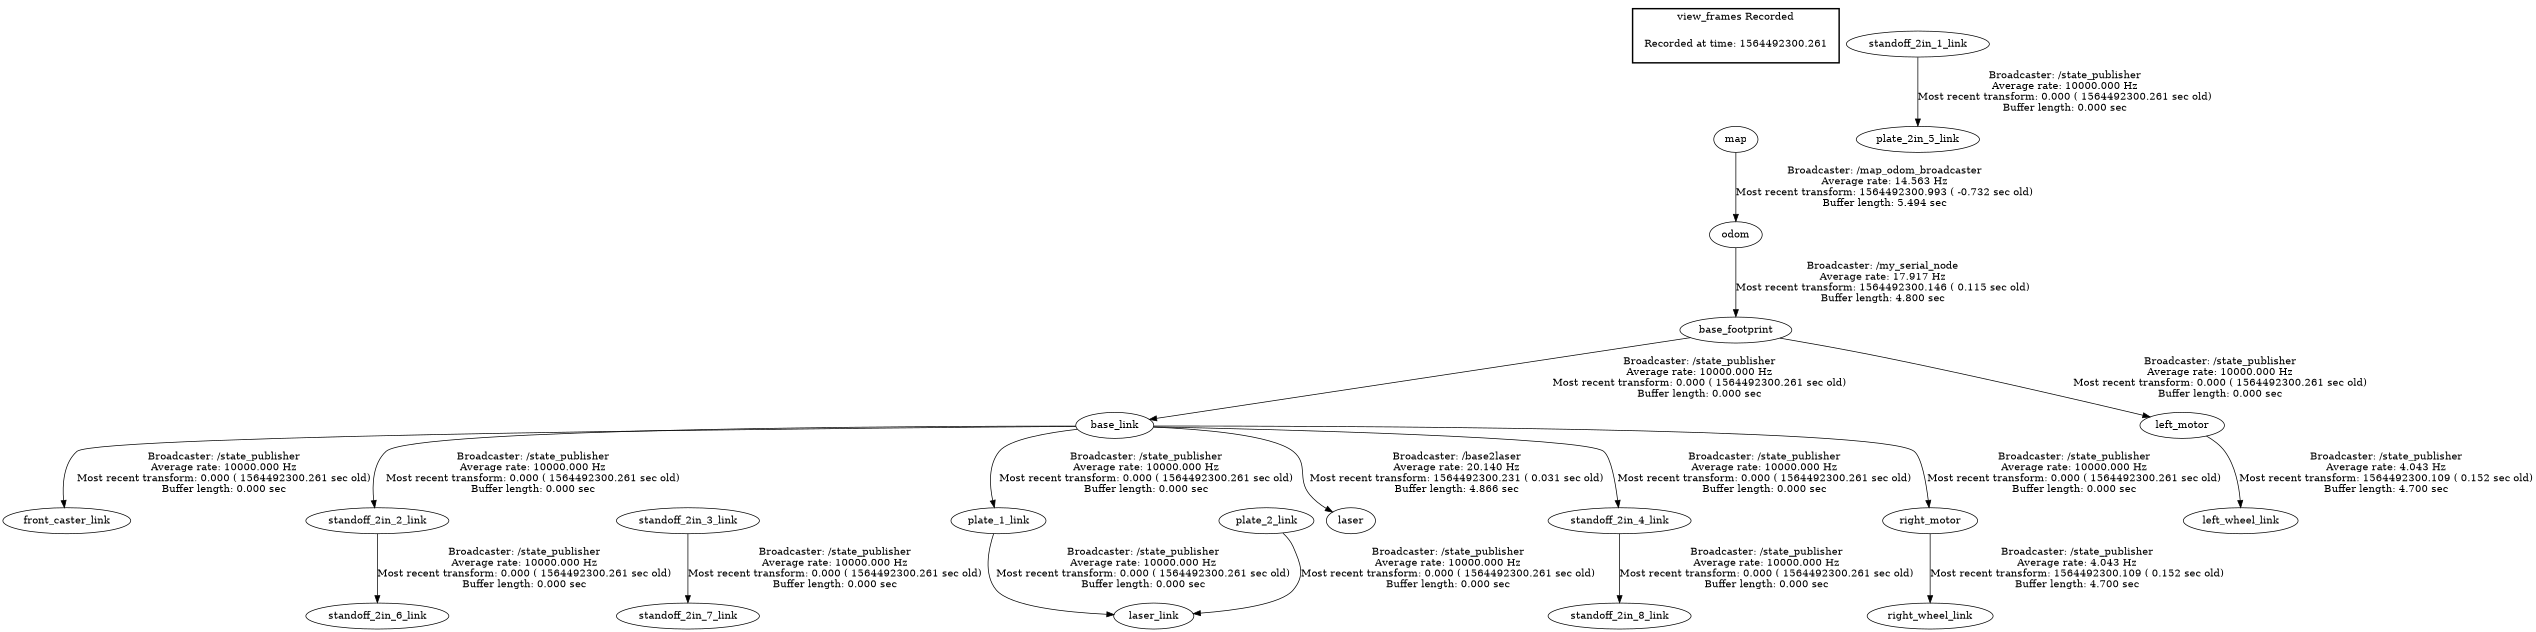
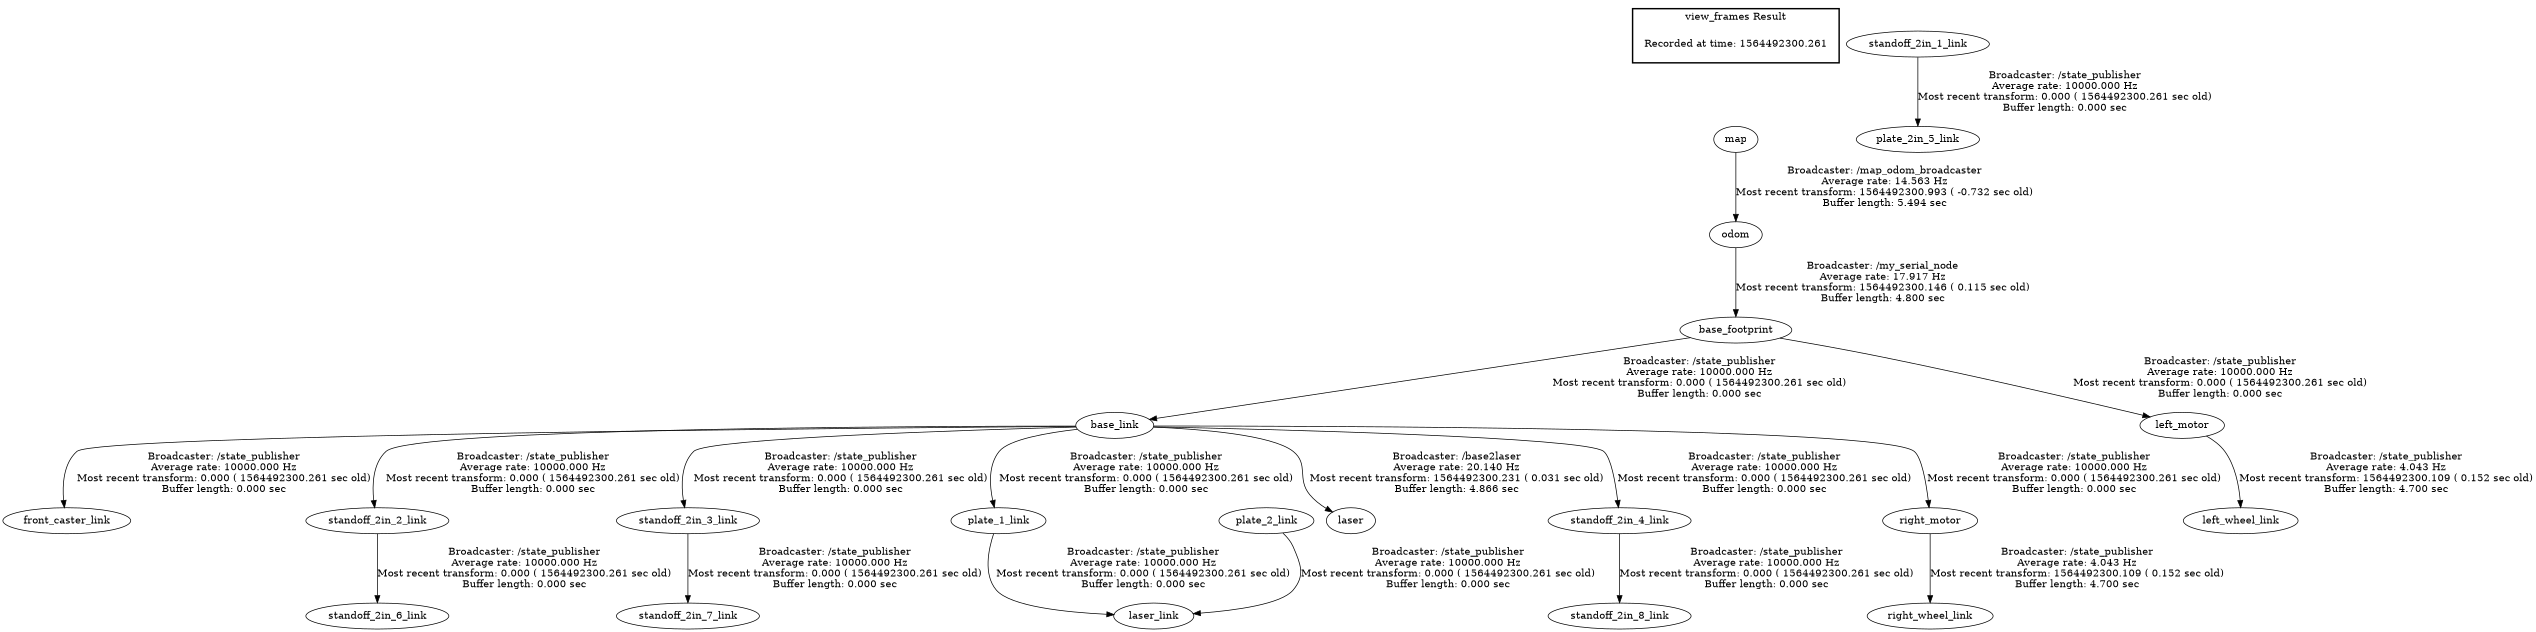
(1736, 17) -> (1736, 17)
none -> (858, 435)
